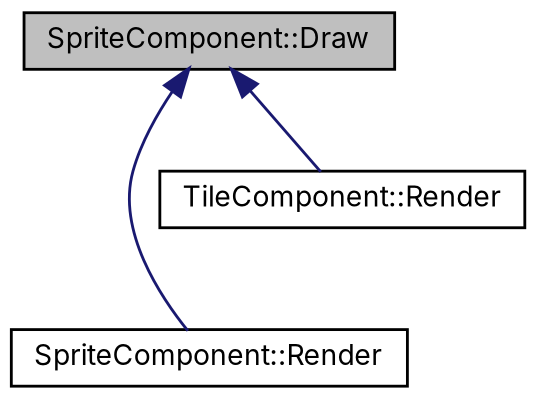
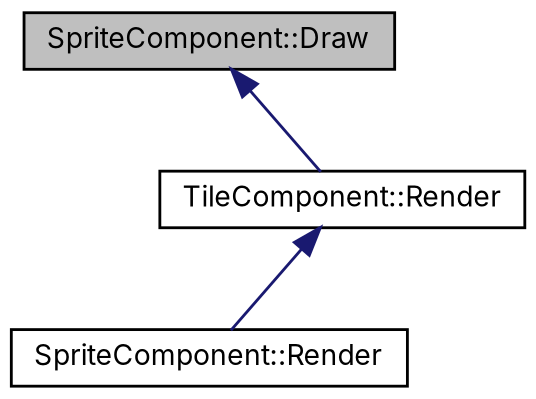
(131, 214) -> (266, 290)
